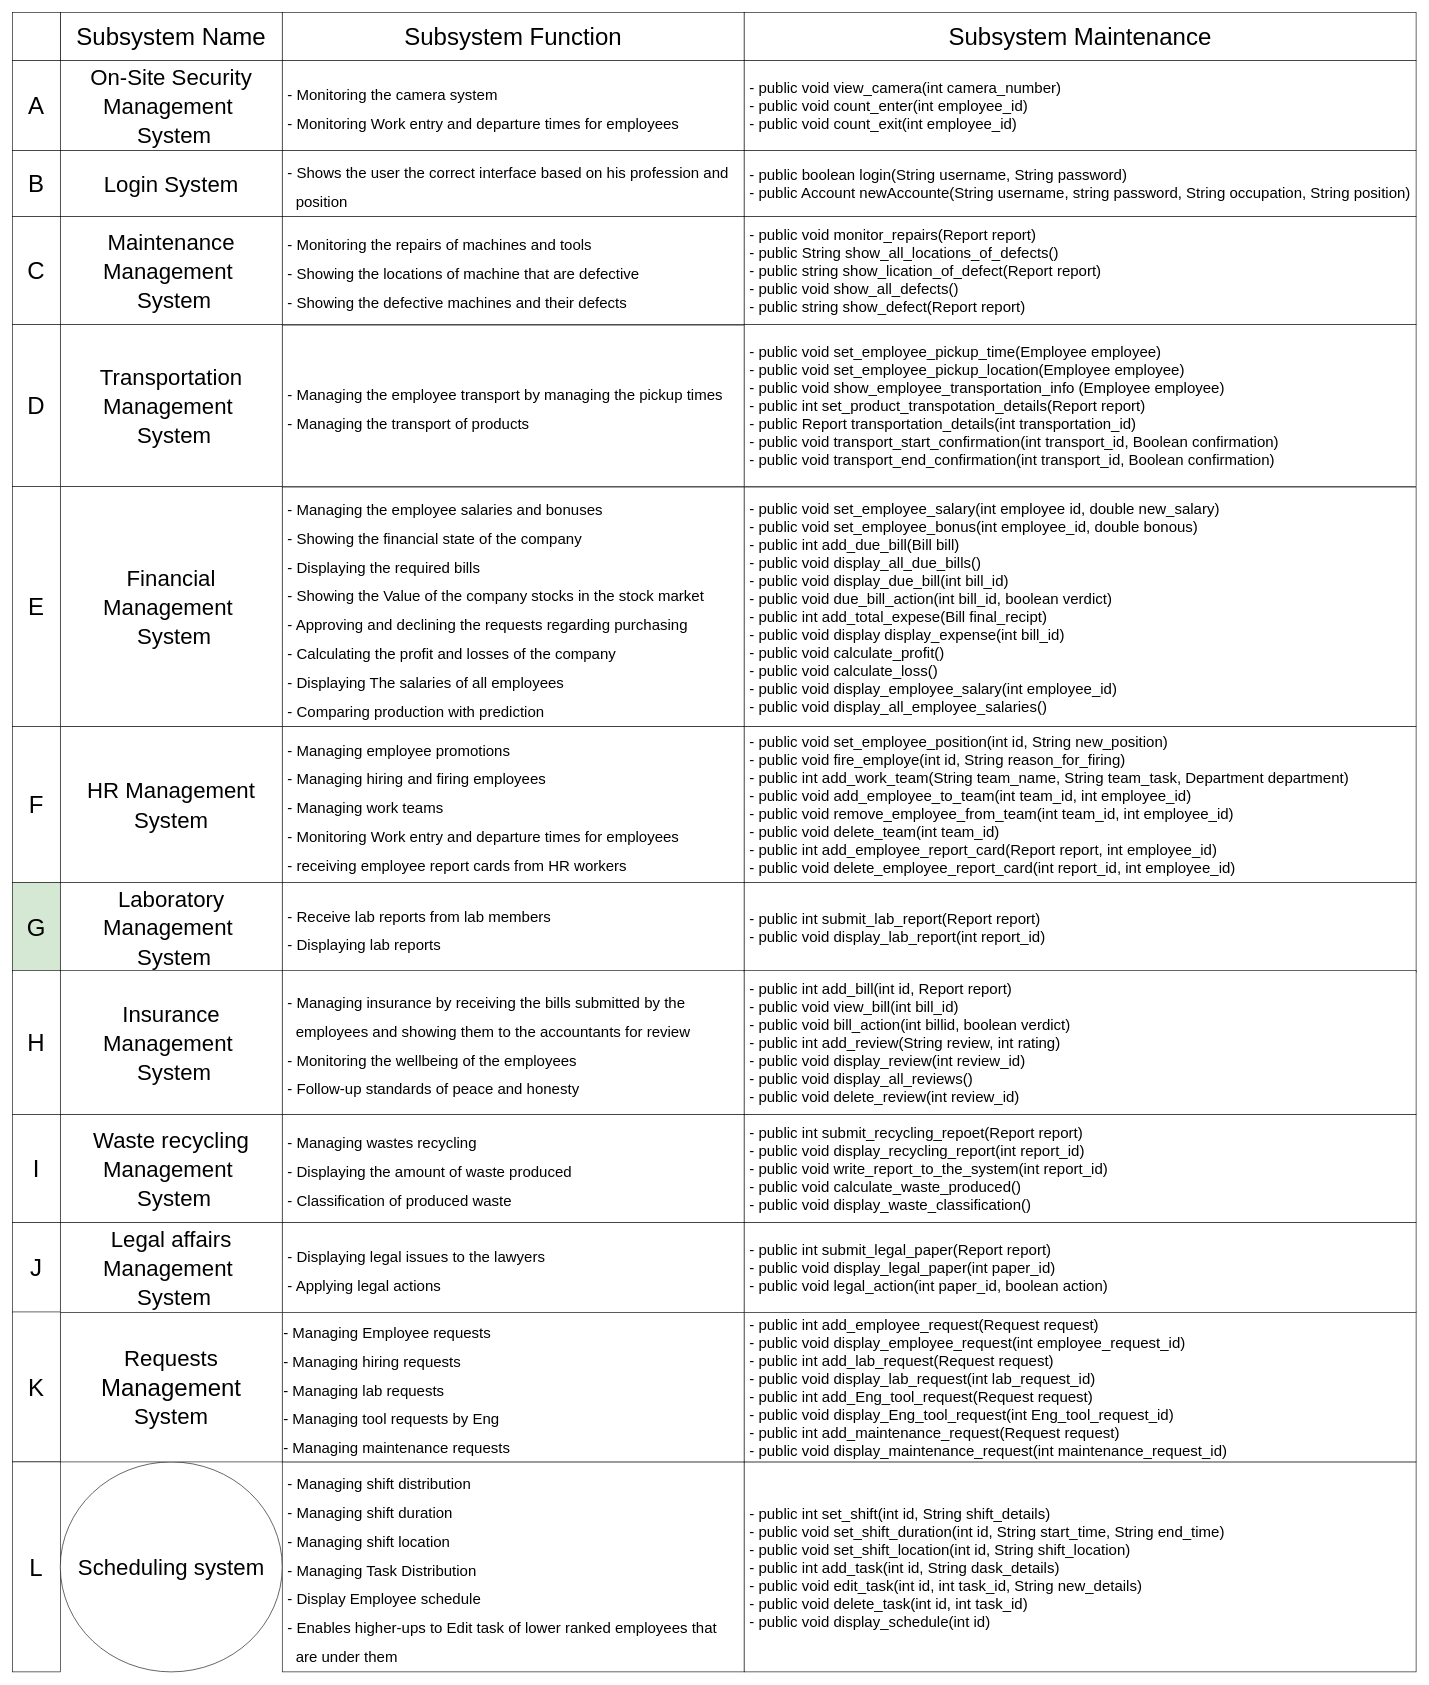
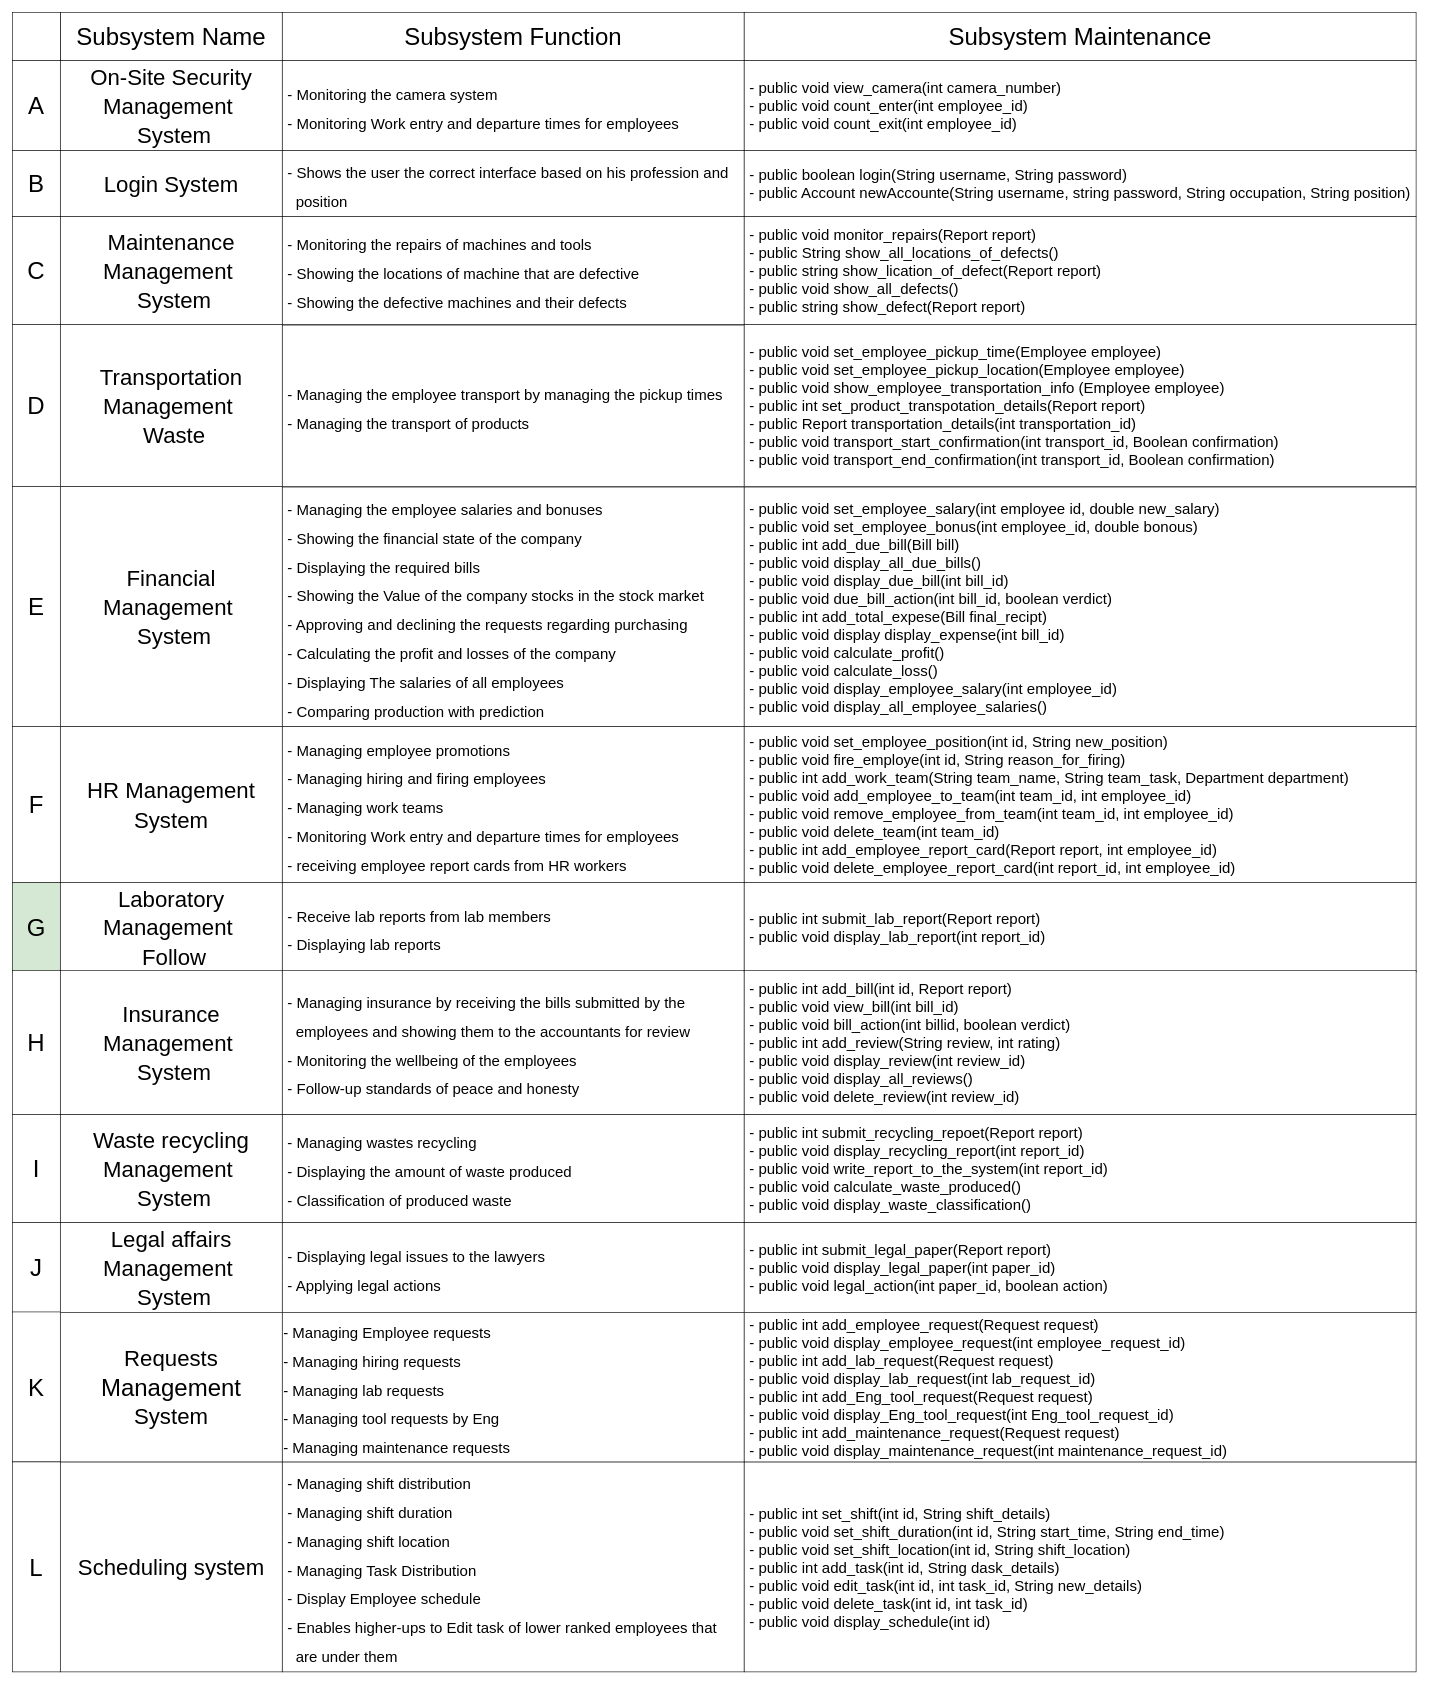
(171, 405) -> (171, 405)
(171, 927) -> (171, 927)
(171, 1567) -> (171, 1567)
